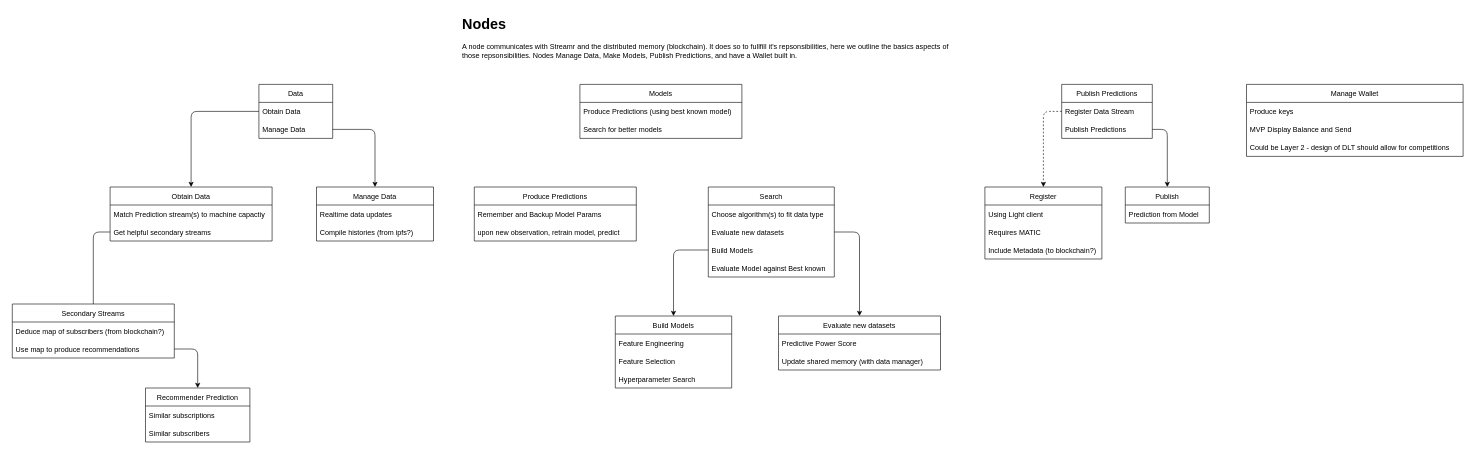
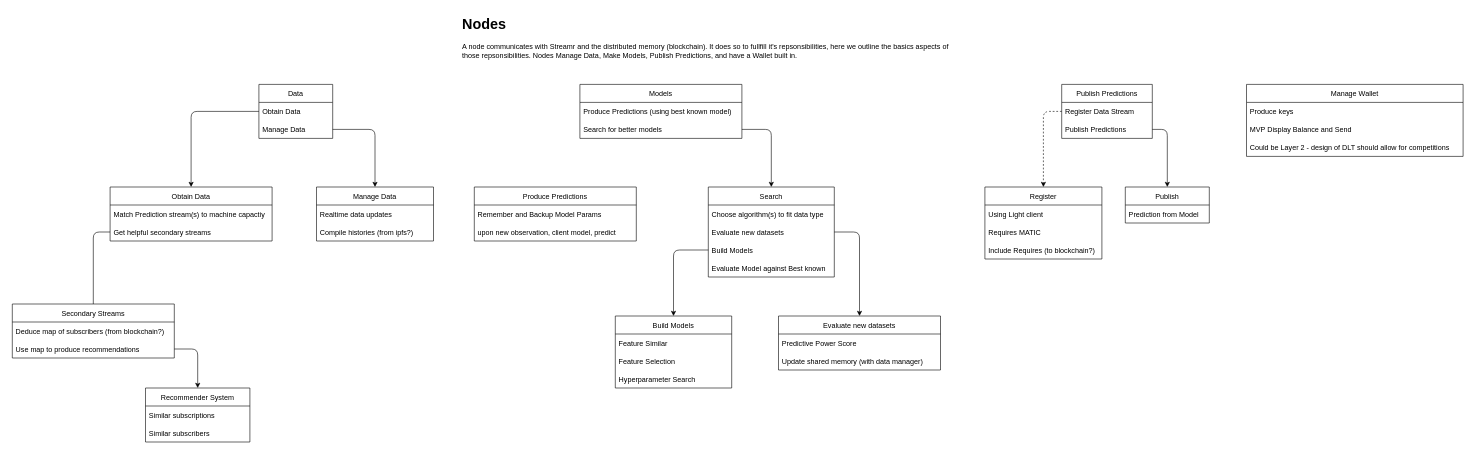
none -> (755, 129)
(556, 232) -> (553, 232)
(1049, 250) -> (1048, 250)
(654, 343) -> (645, 343)
(197, 397) -> (197, 397)
